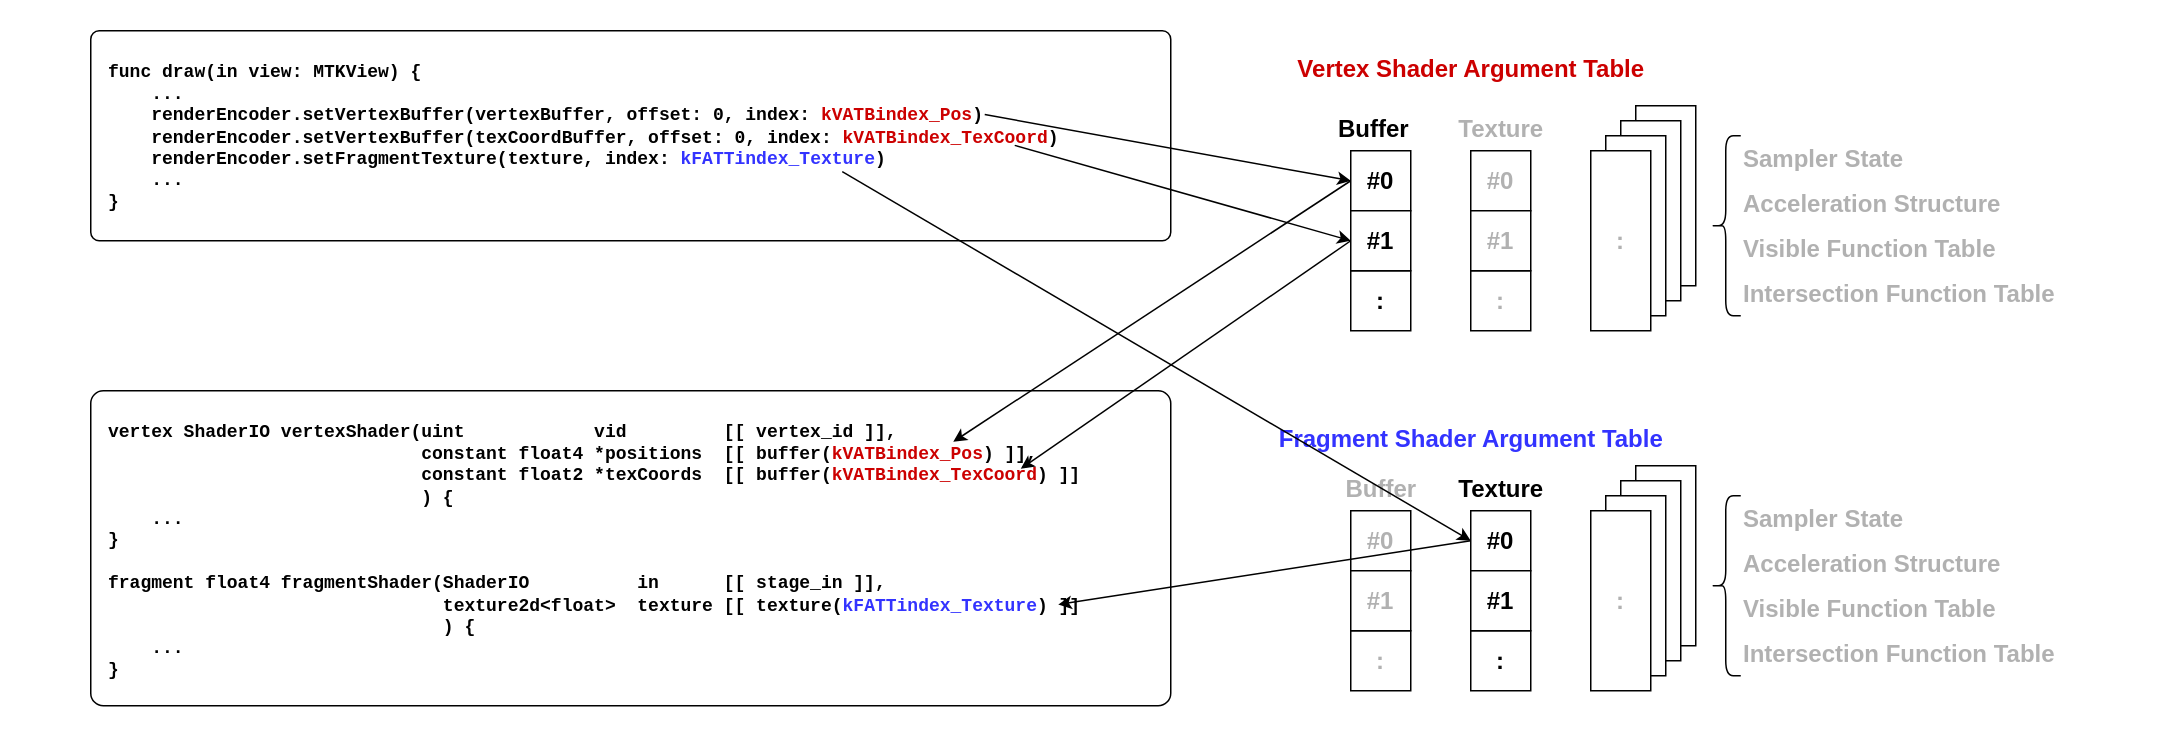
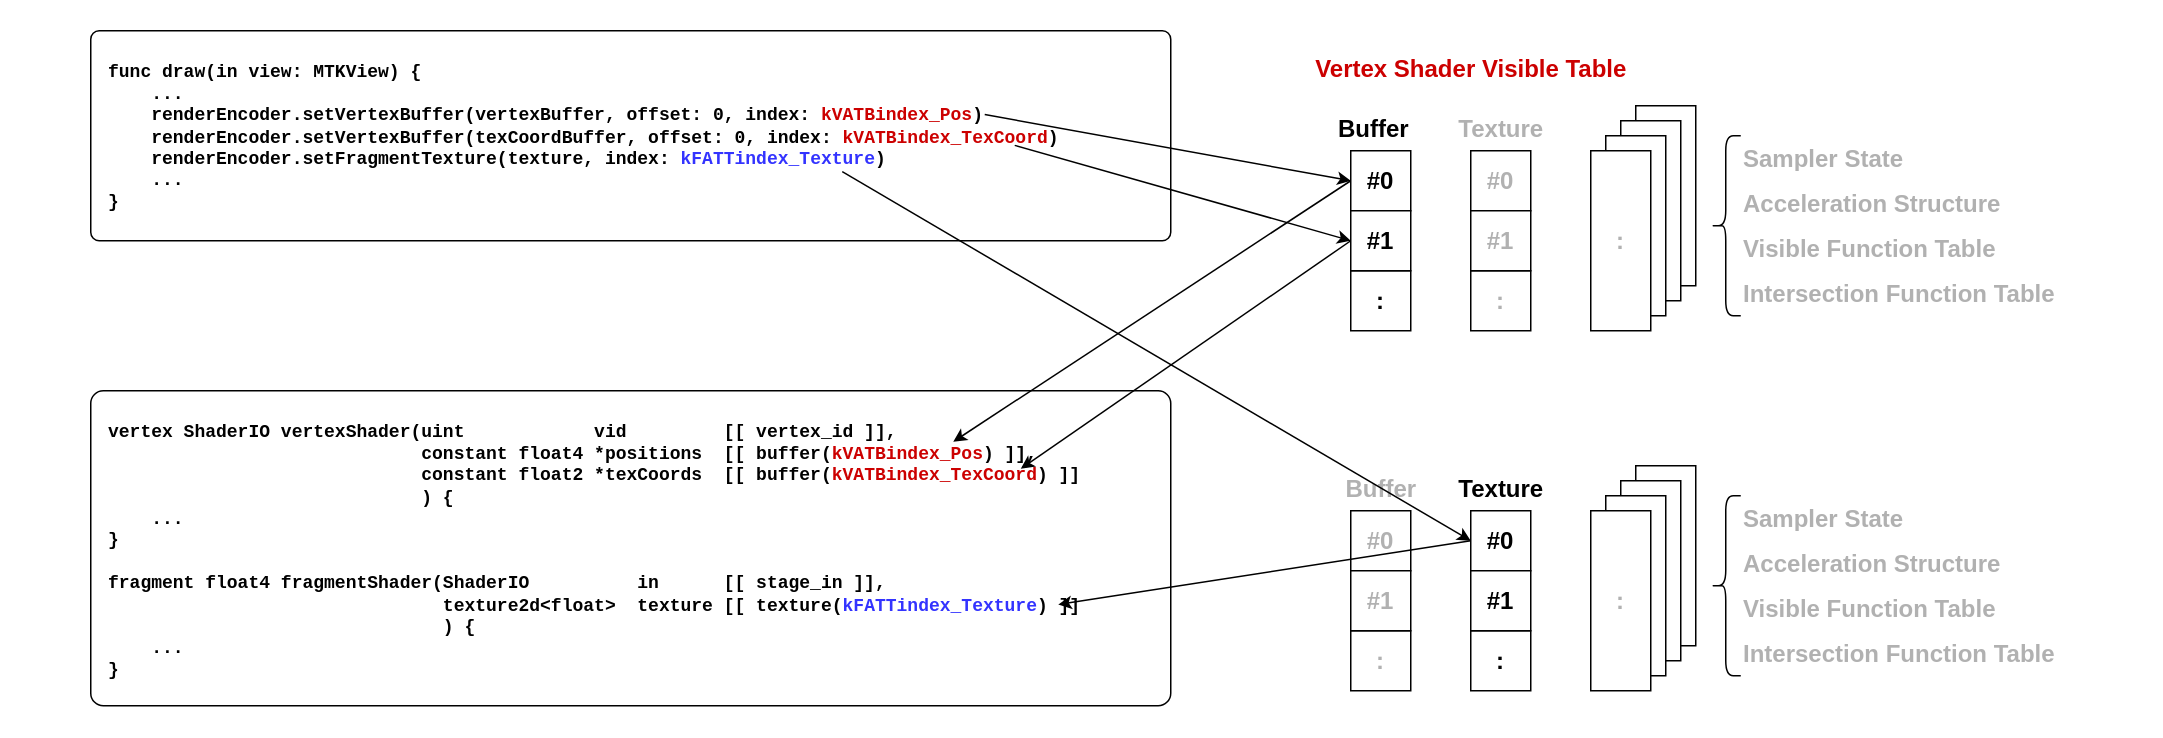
(1472, 68) -> (1472, 68)
(1471, 439) -> none
